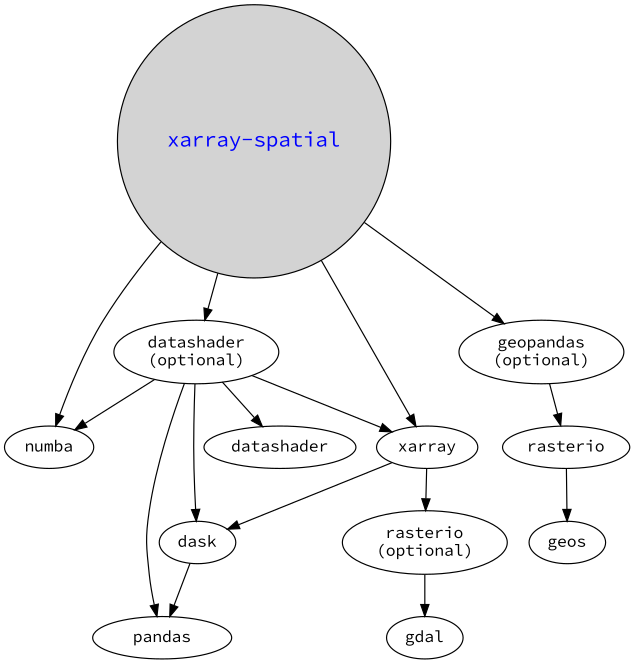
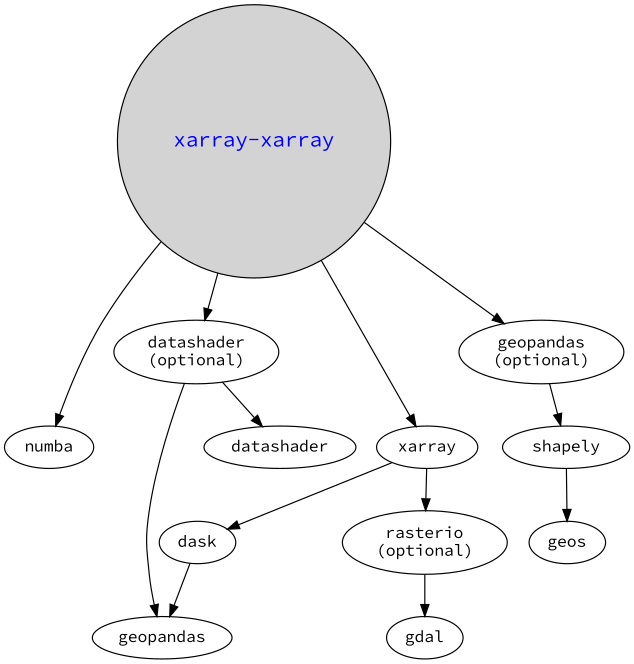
(254, 141) -> (254, 141)
(120, 401) -> none
(317, 402) -> none
(194, 447) -> none
(566, 447) -> (566, 447)
(162, 638) -> (162, 638)
